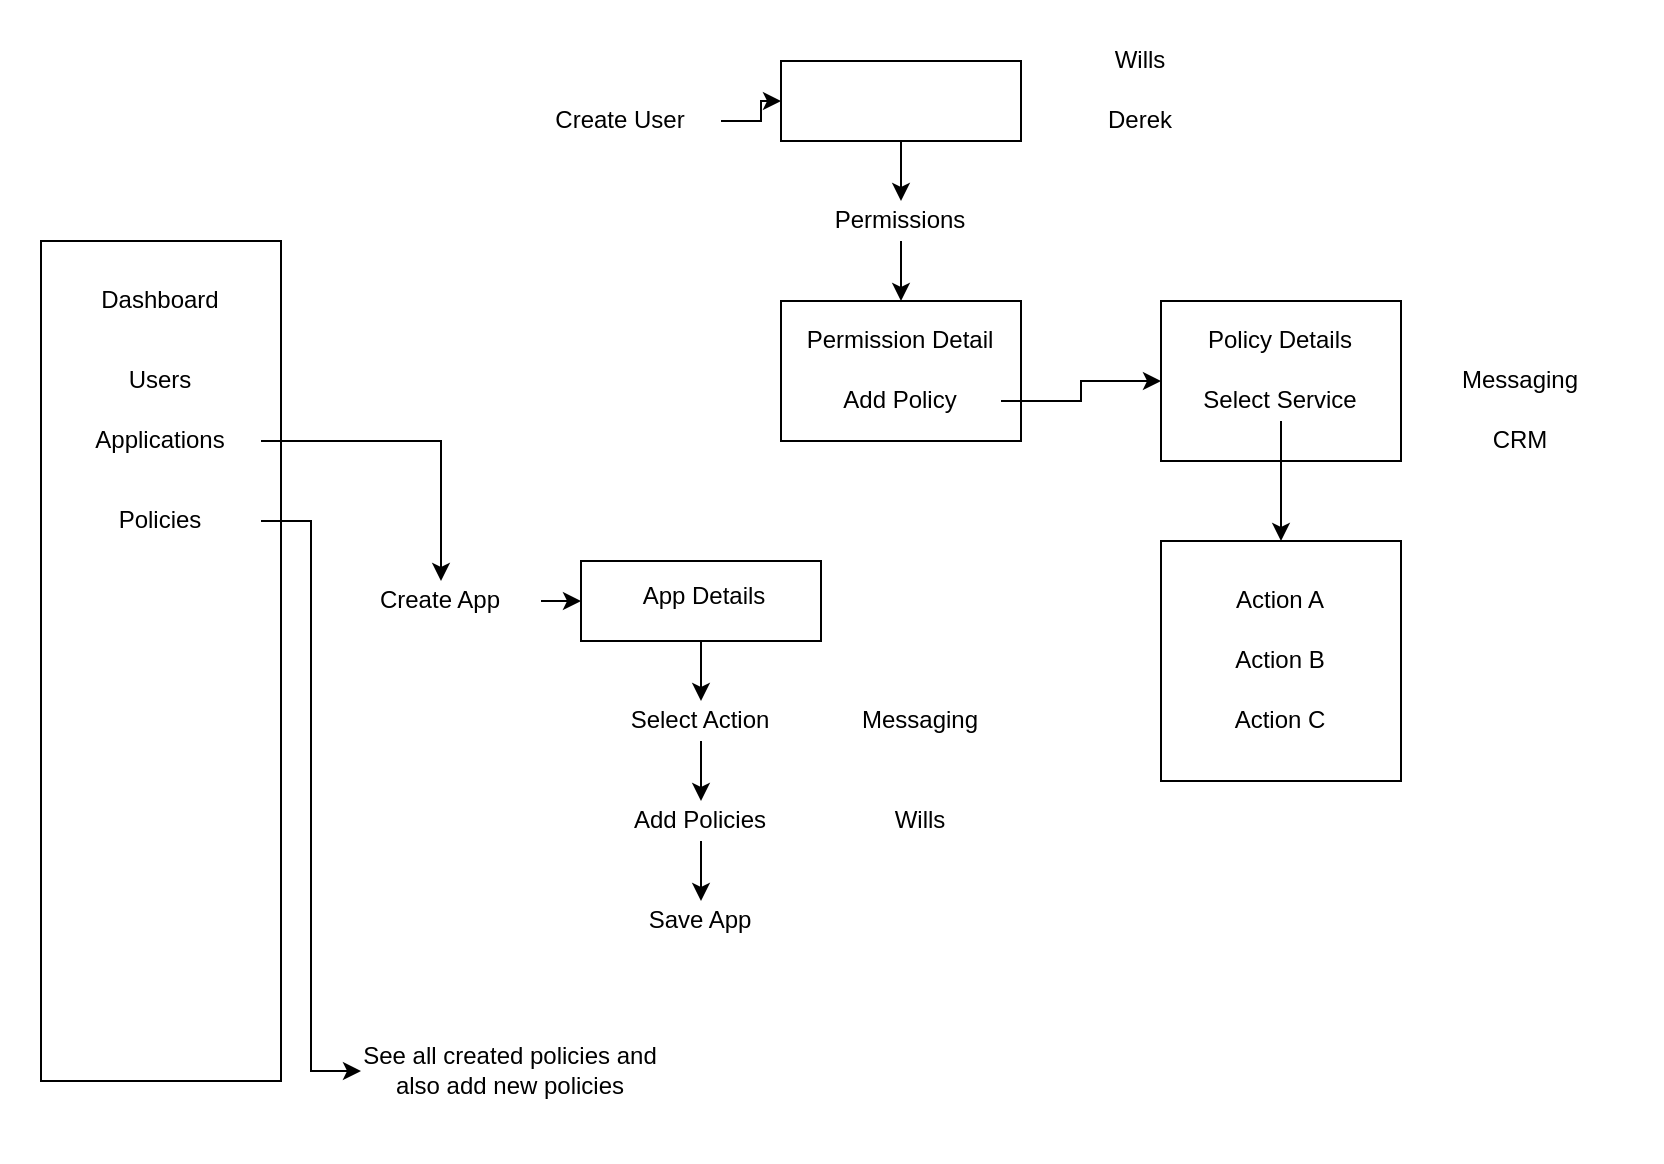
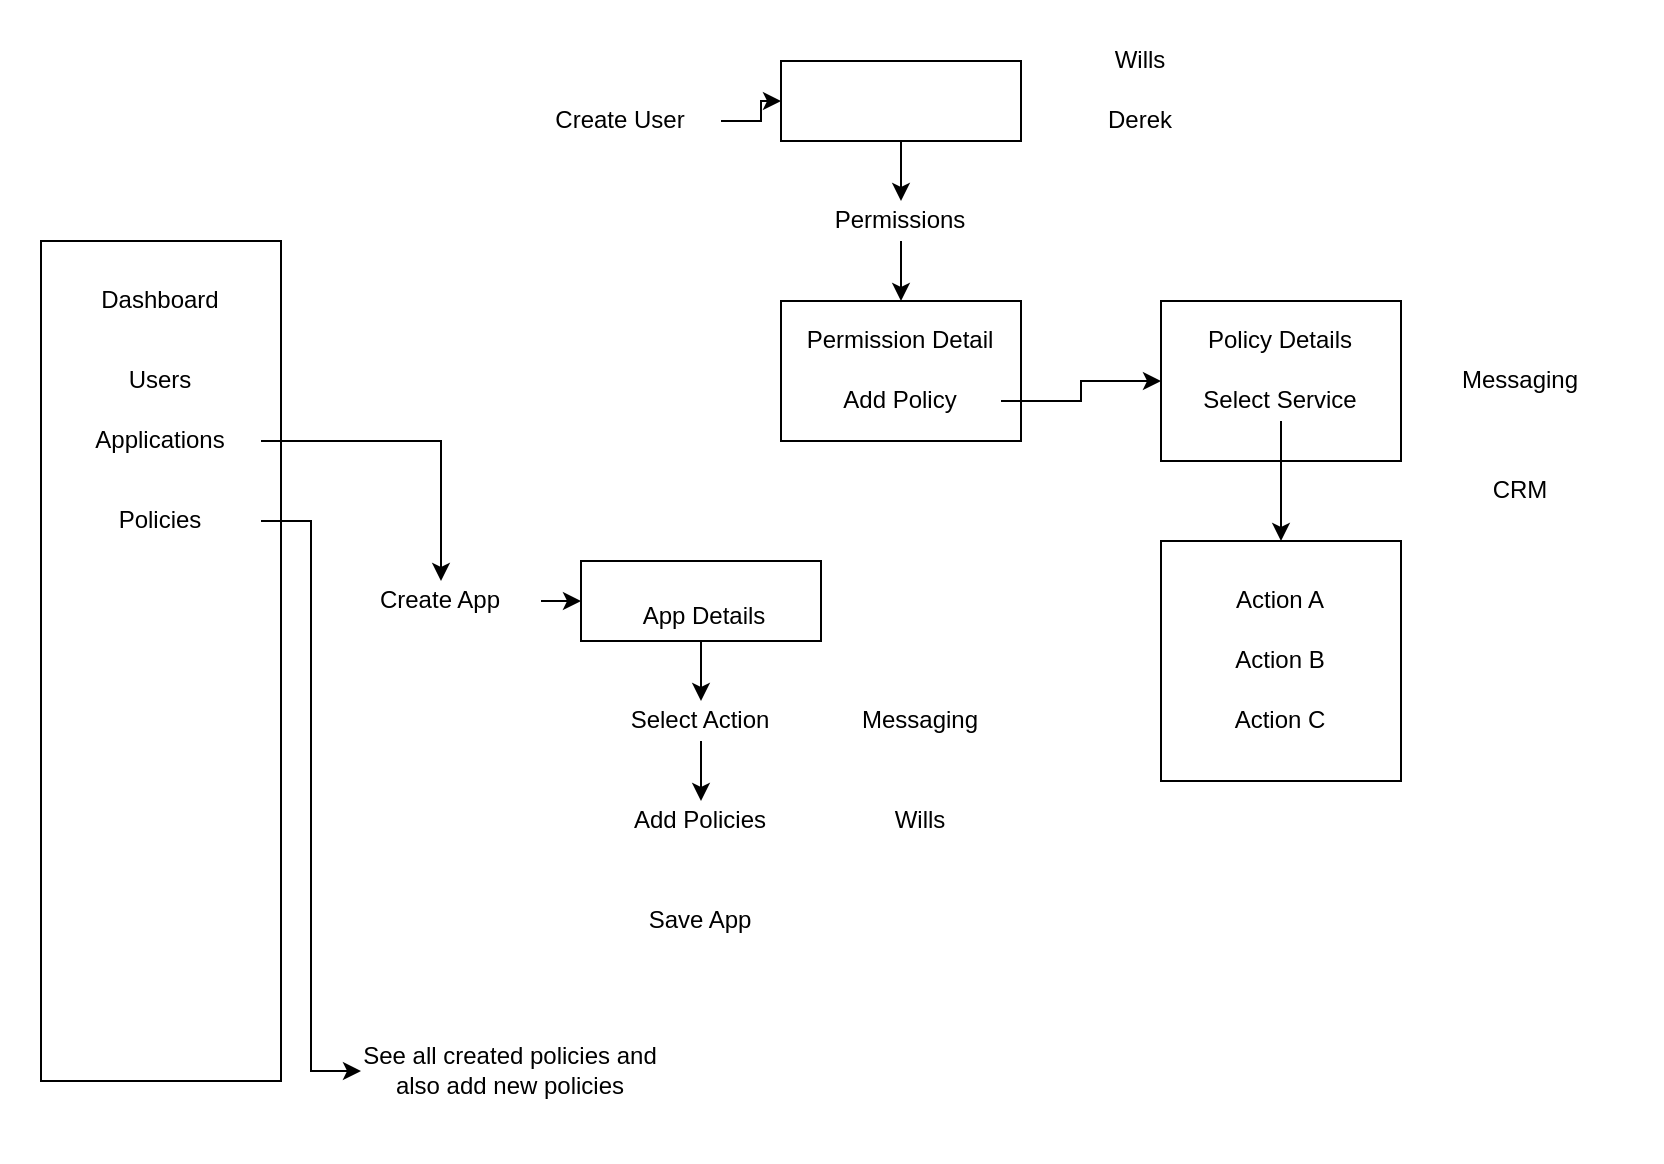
(1521, 441) -> (1521, 491)
(705, 597) -> (705, 617)
(701, 878) -> none
